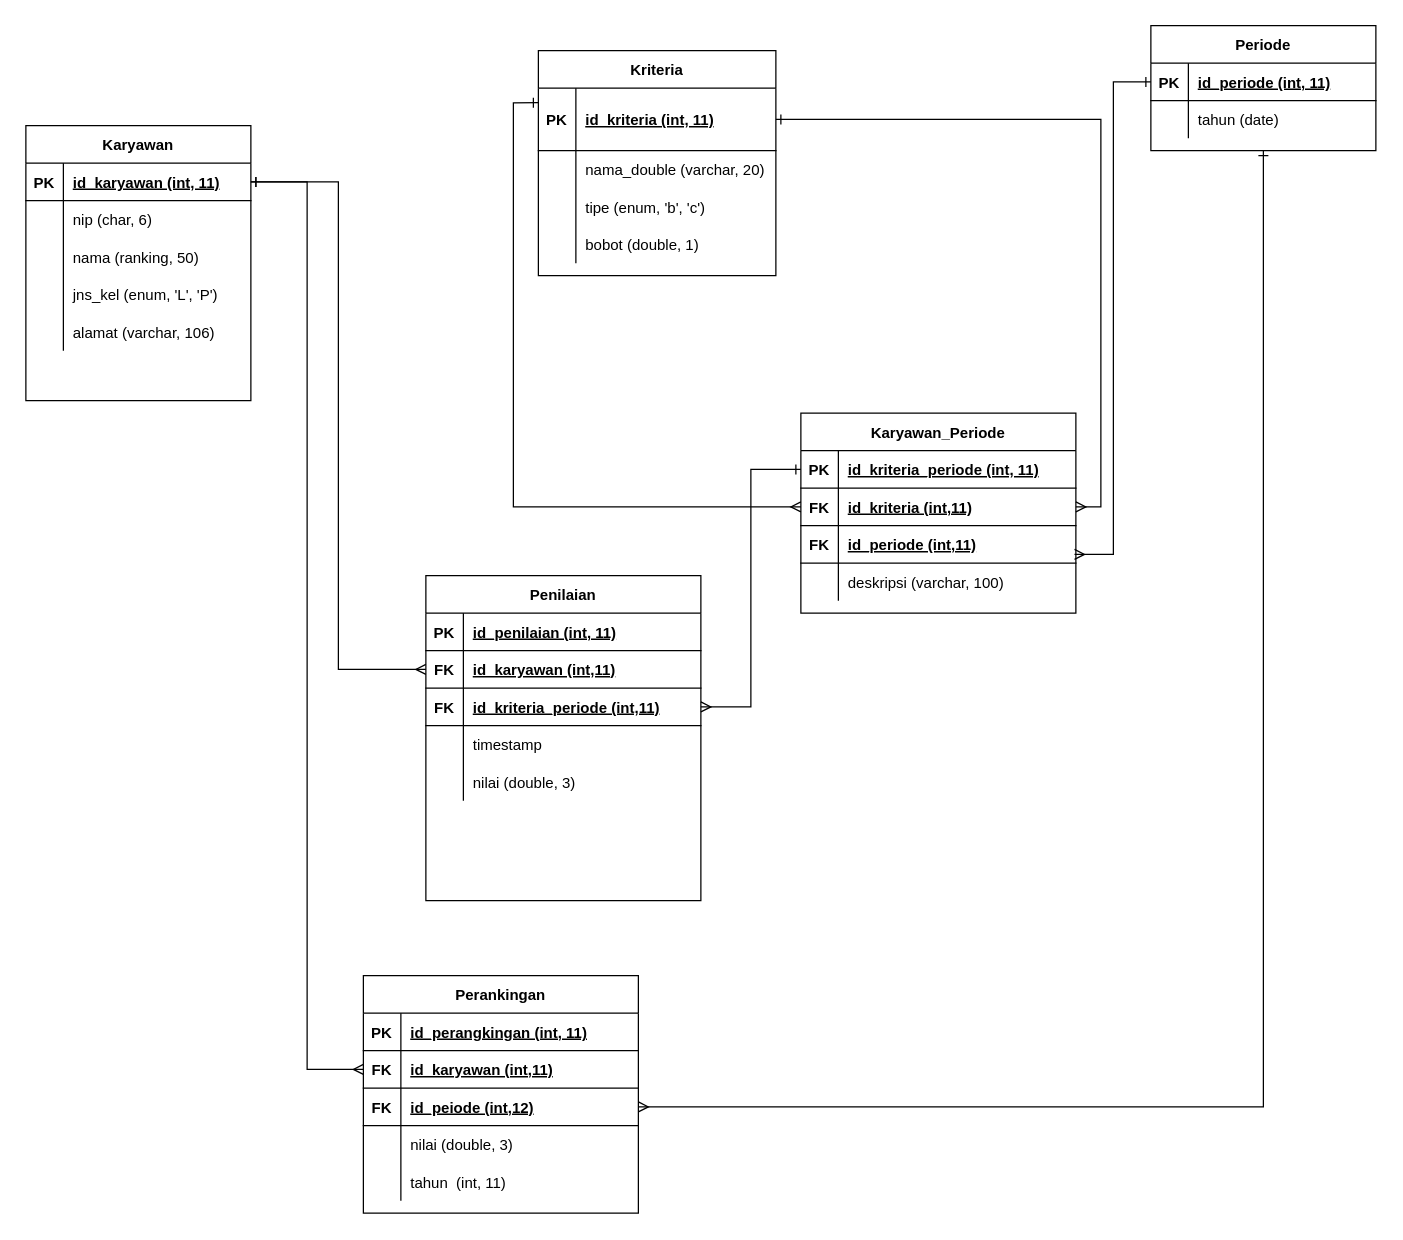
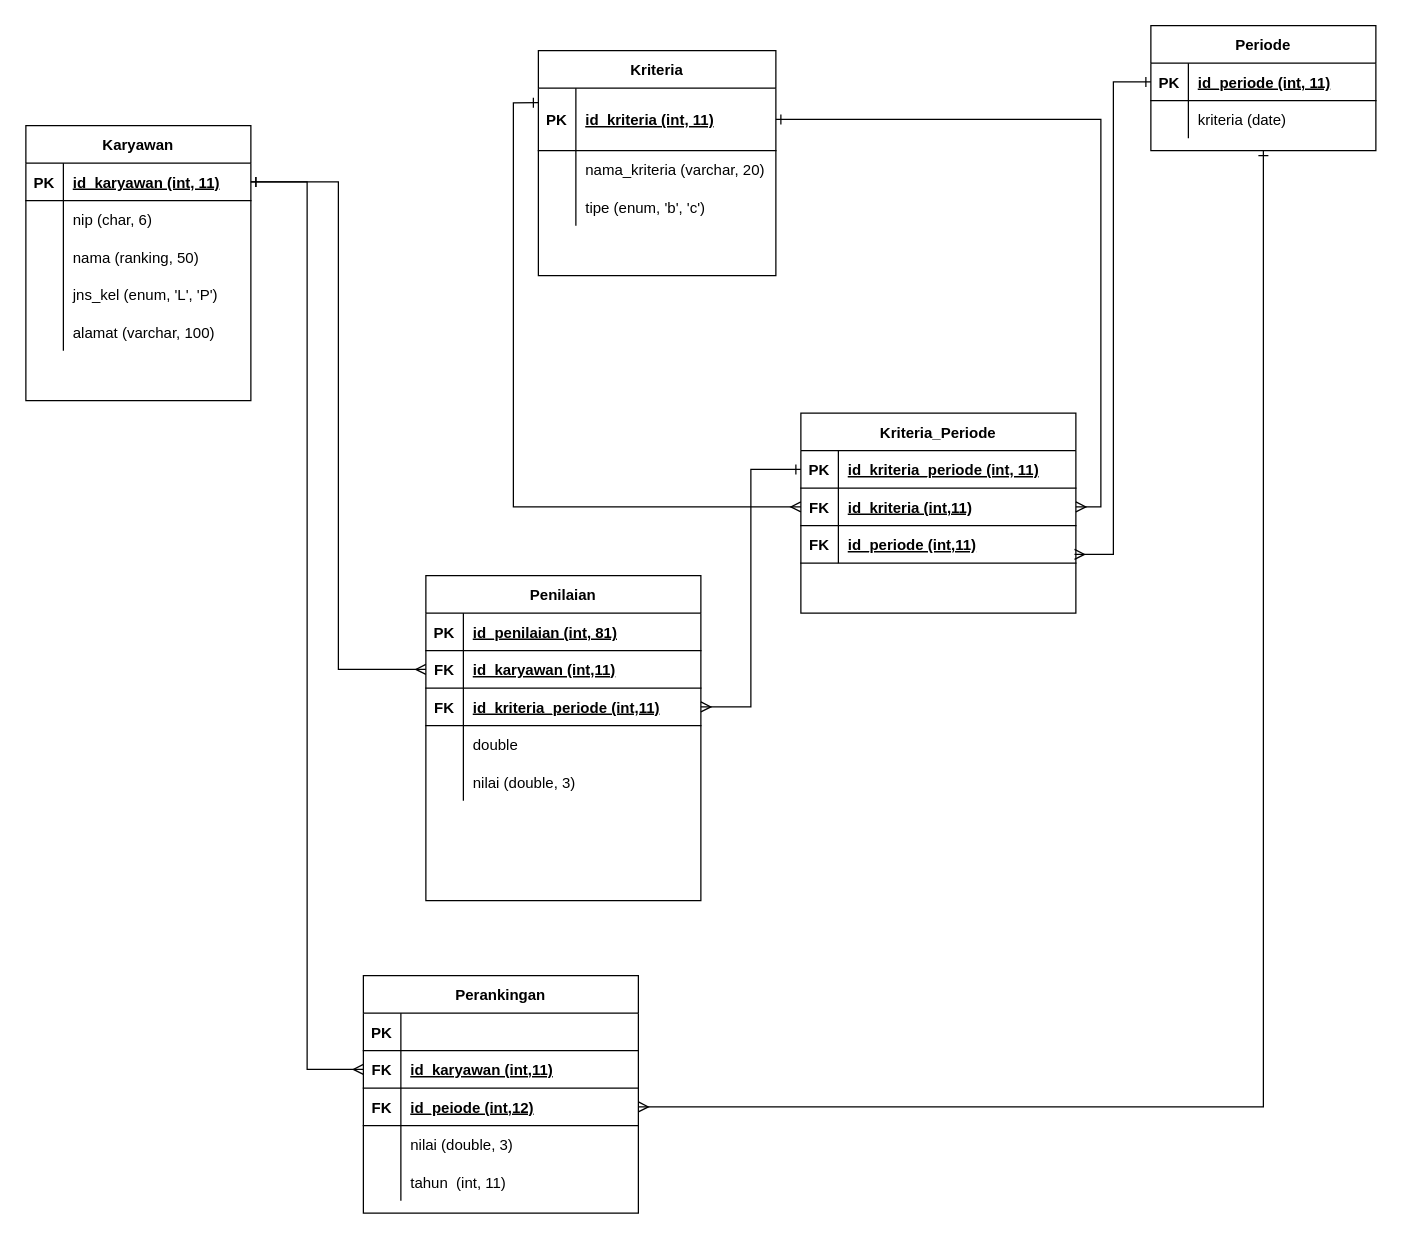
(1246, 120) -> (1255, 120)
(682, 170) -> (689, 170)
(676, 244) -> none
(153, 333) -> (153, 333)
(938, 433) -> (938, 433)
(957, 582) -> none
(549, 633) -> (549, 633)
(508, 745) -> (496, 745)
(519, 1032) -> none
